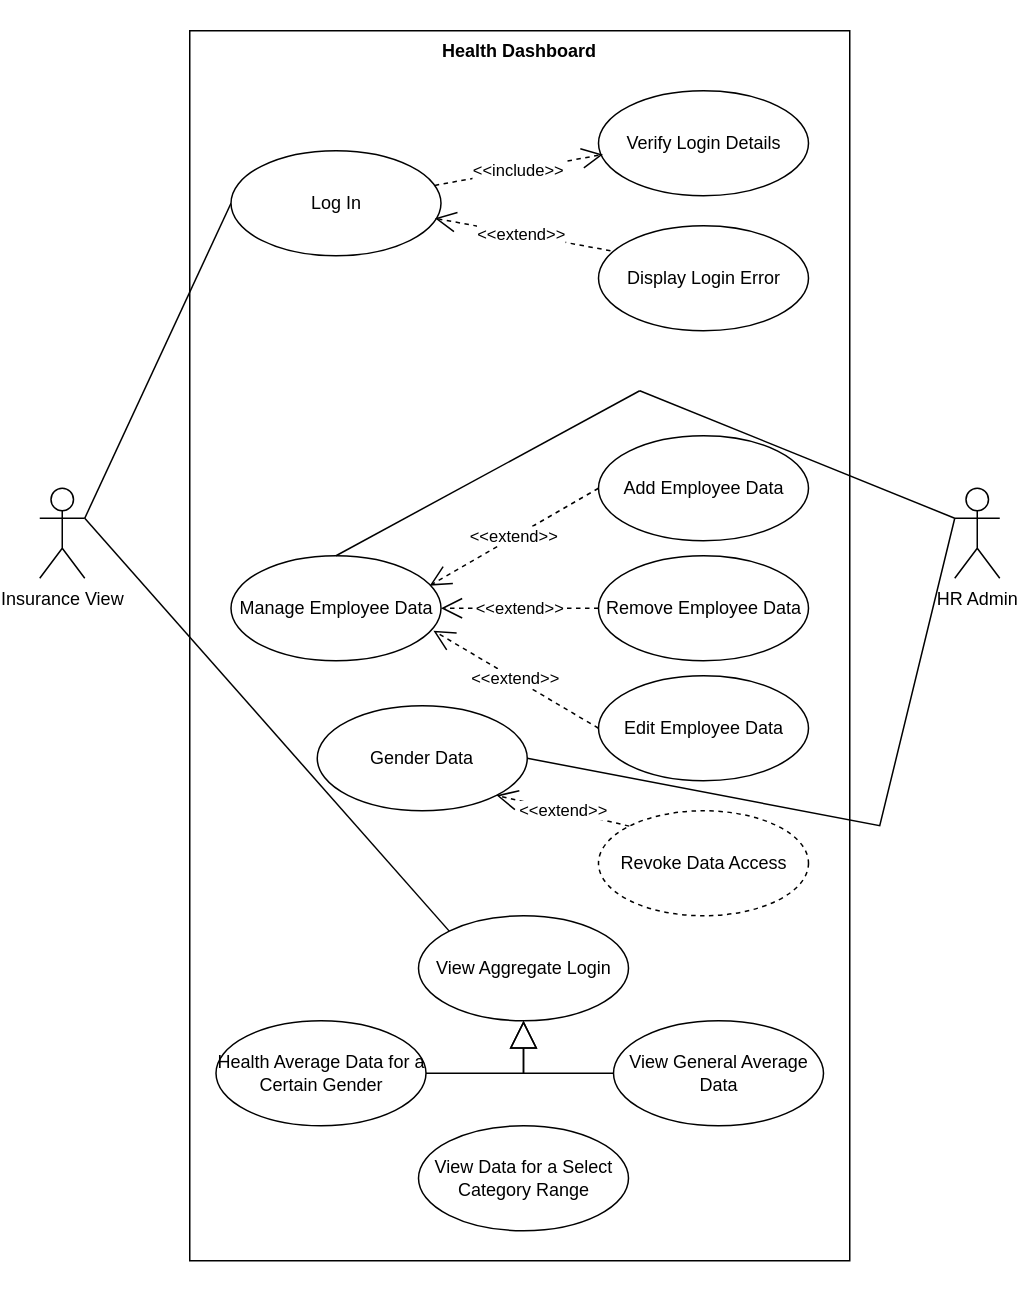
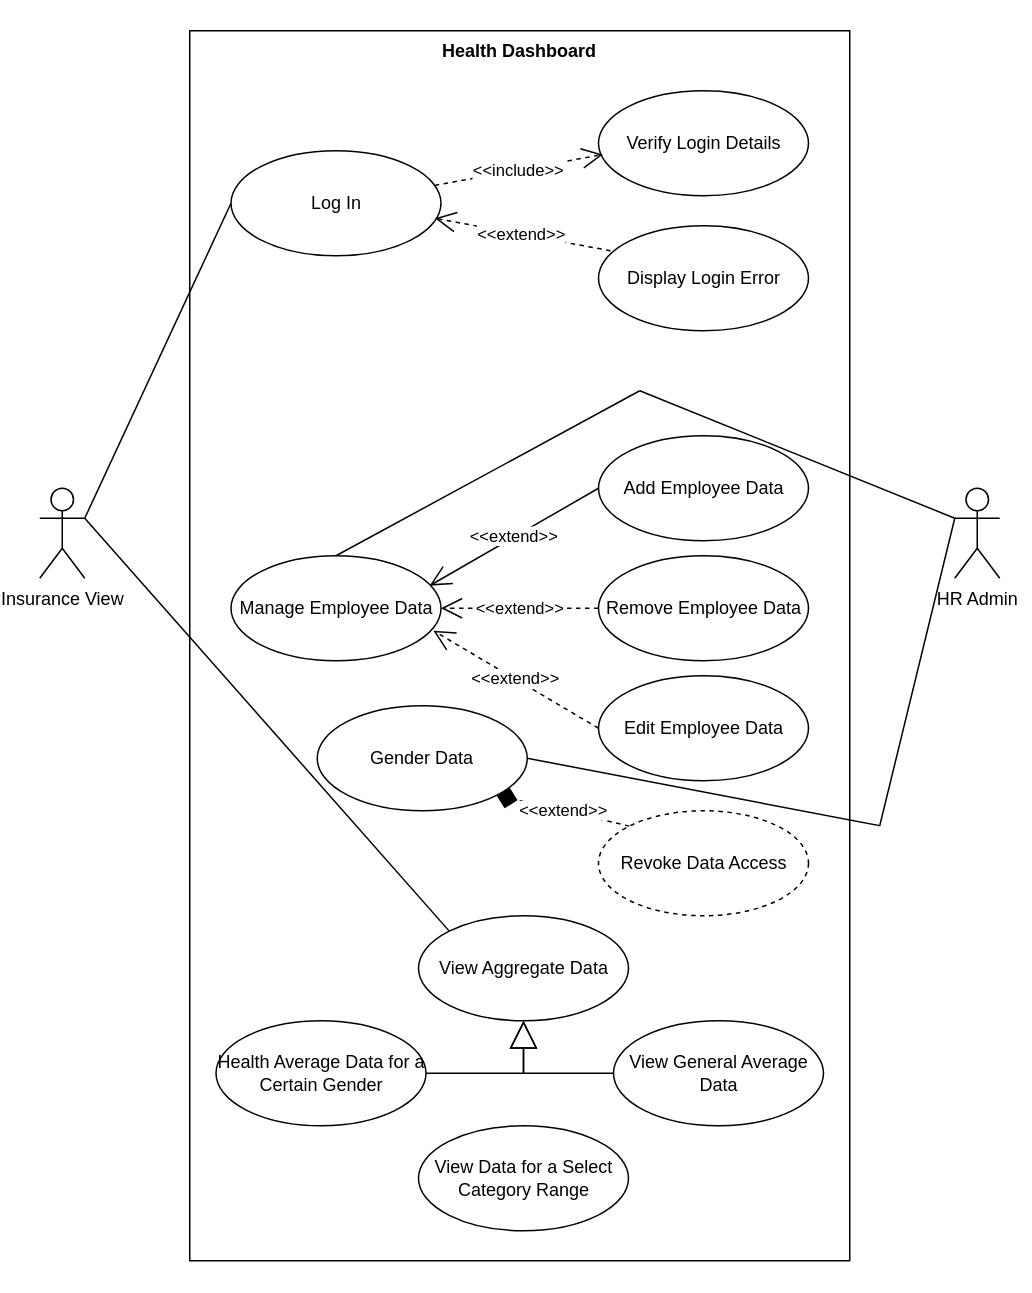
(466, 564) -> (466, 564)
(510, 798) -> (518, 800)
(524, 968) -> (524, 968)
